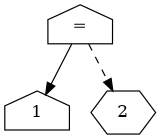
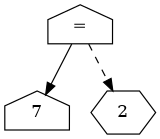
(37, 113) -> (37, 113)
